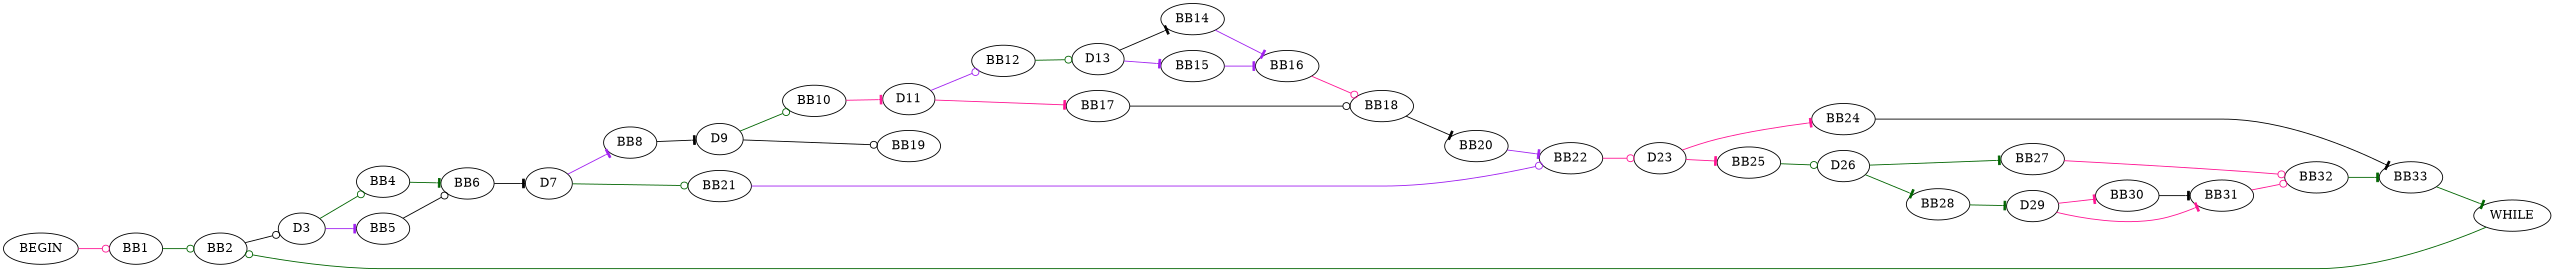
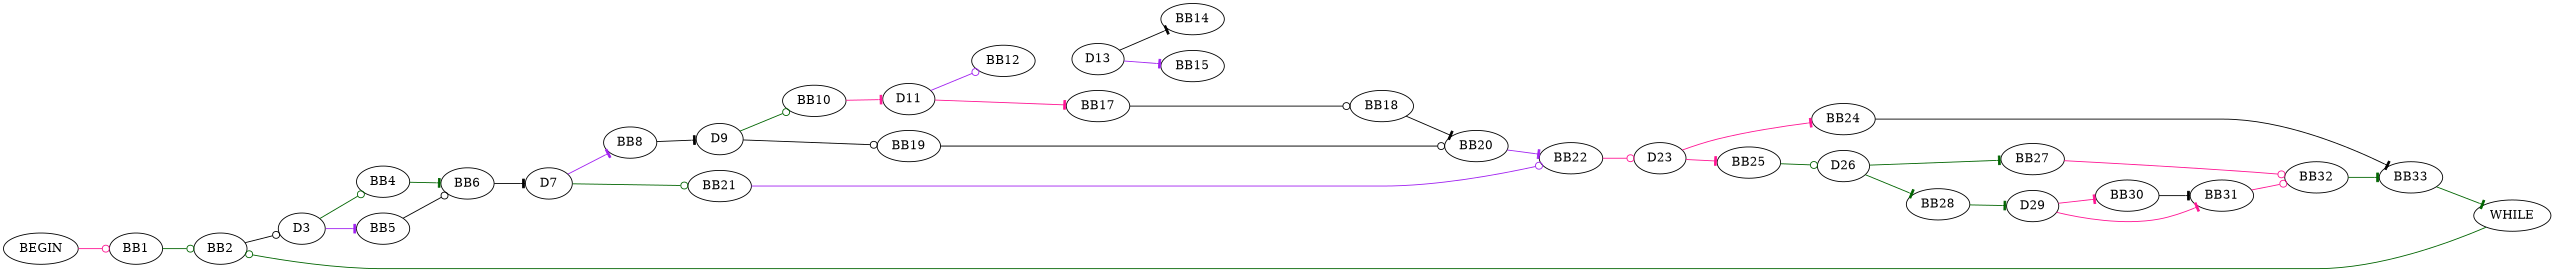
(1050, 60) -> none
(1287, 66) -> none
none -> (1189, 146)
